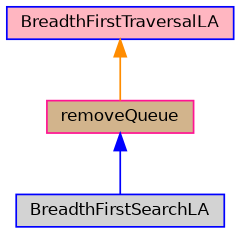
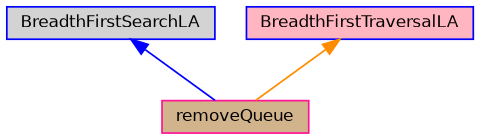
(120, 172) -> (180, 75)
